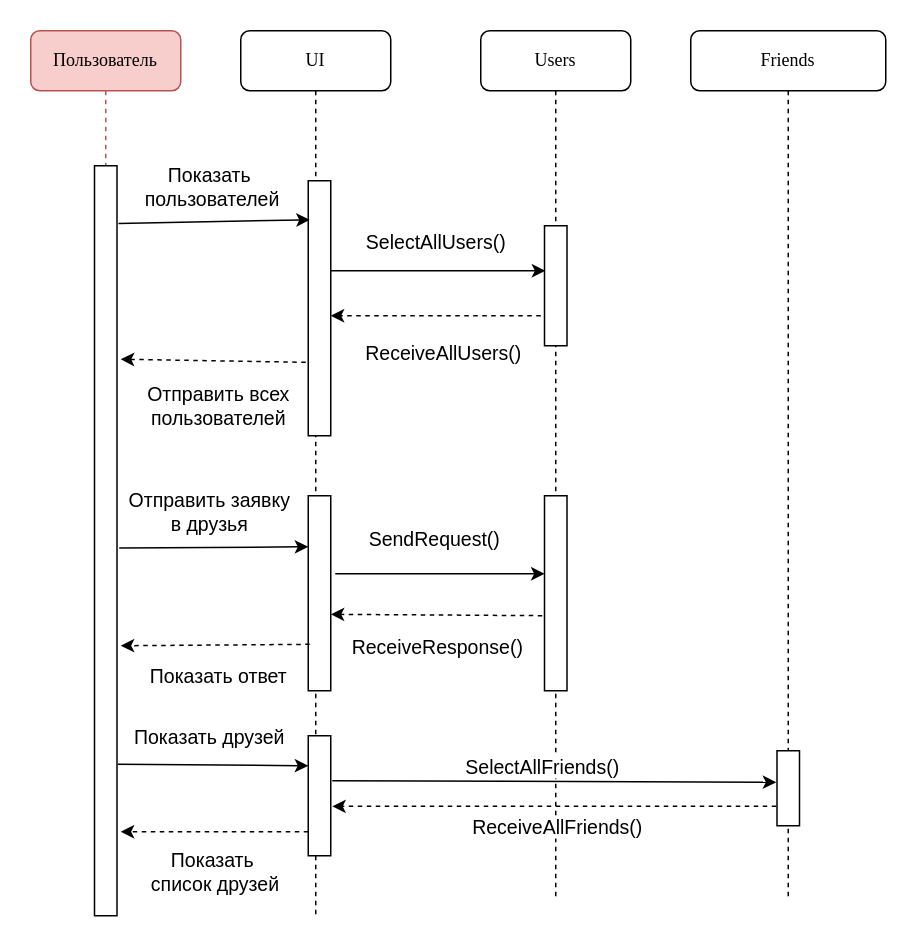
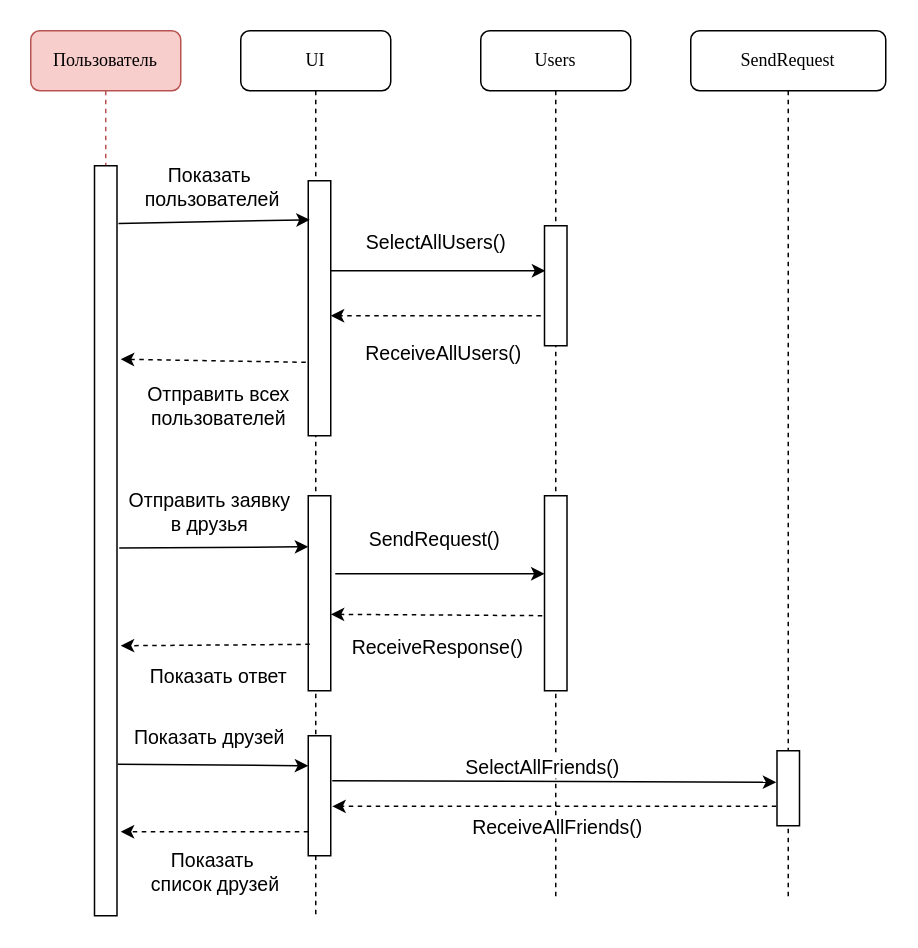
(788, 61) -> (788, 61)
